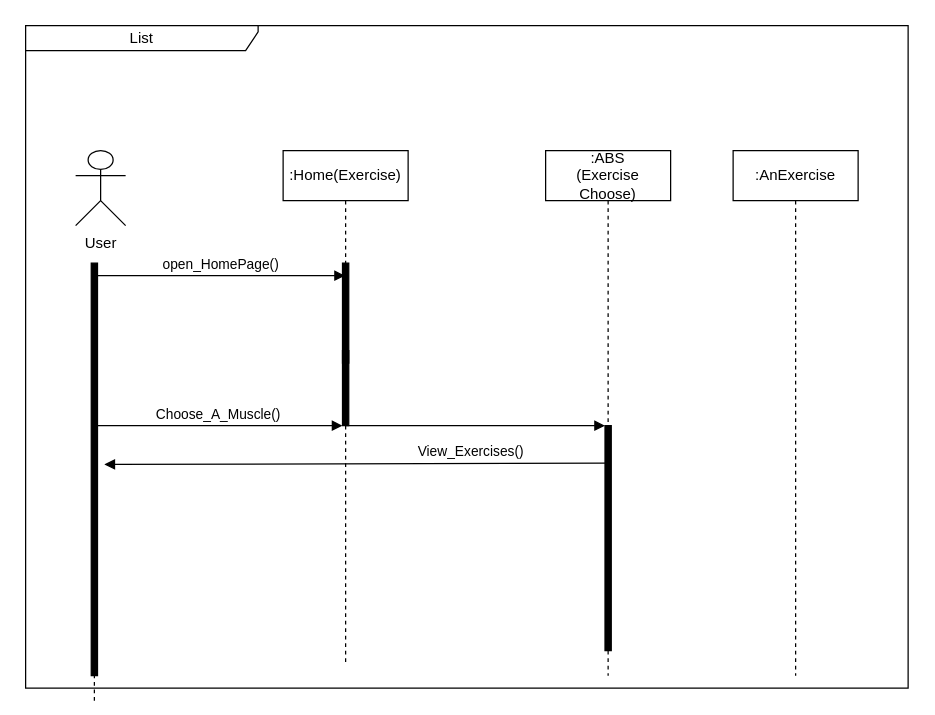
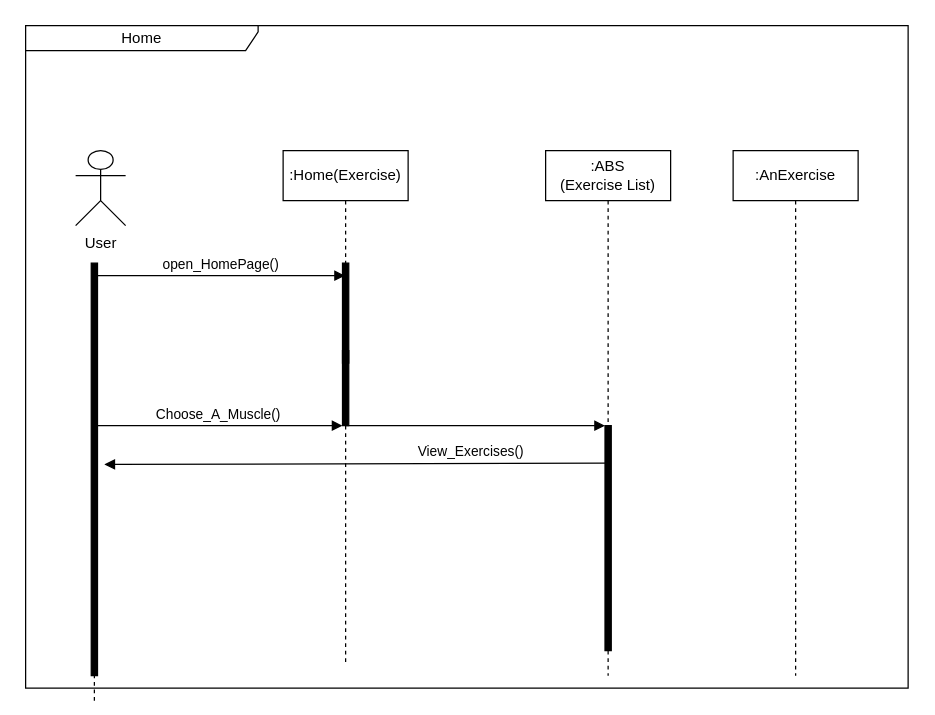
(142, 38) -> (142, 38)
(608, 176) -> (608, 176)
